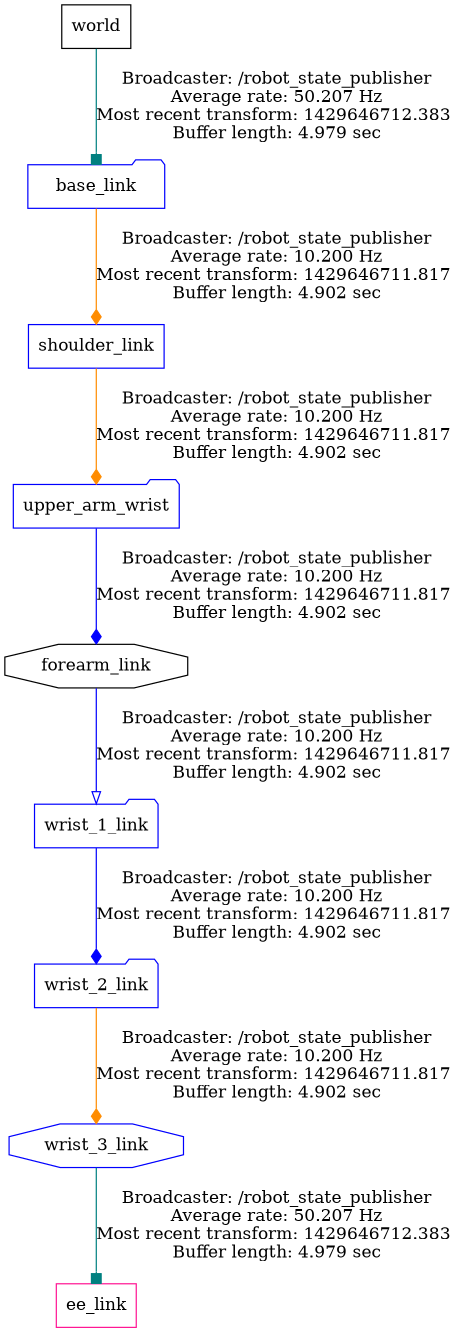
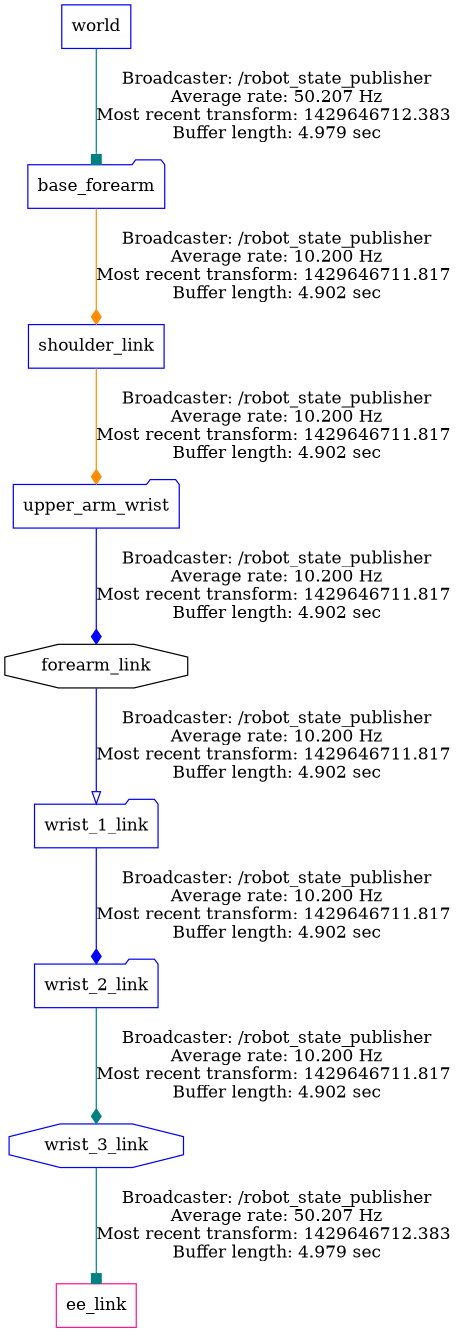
(96, 27) -> (96, 27)
(96, 187) -> (96, 187)
(96, 1058) -> (96, 1058)
